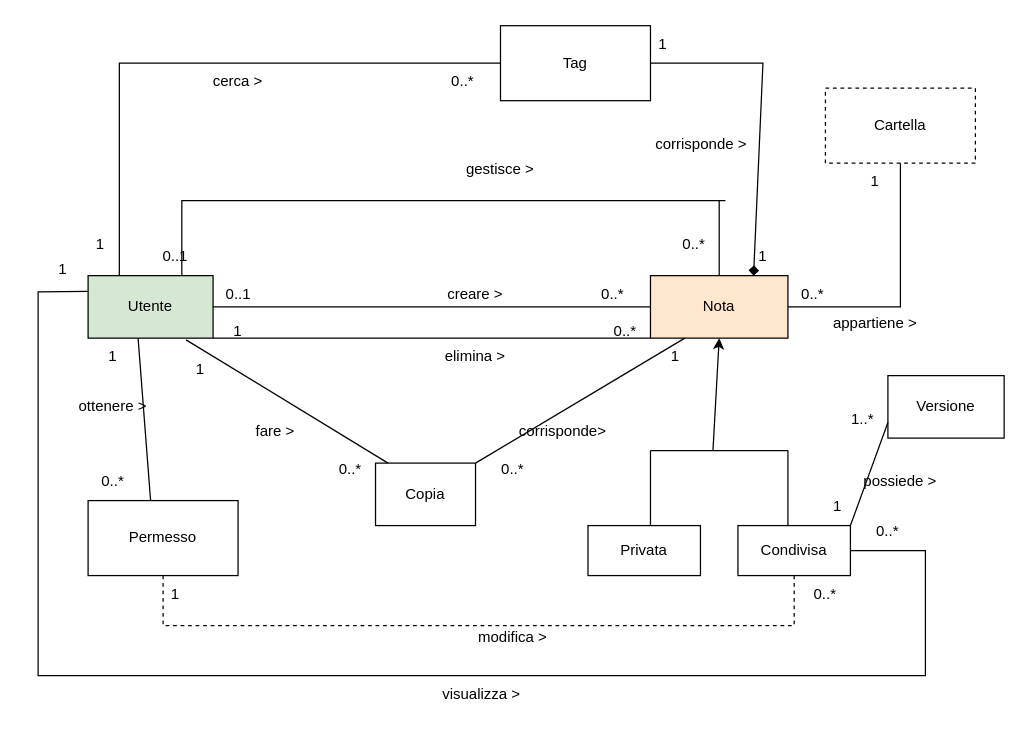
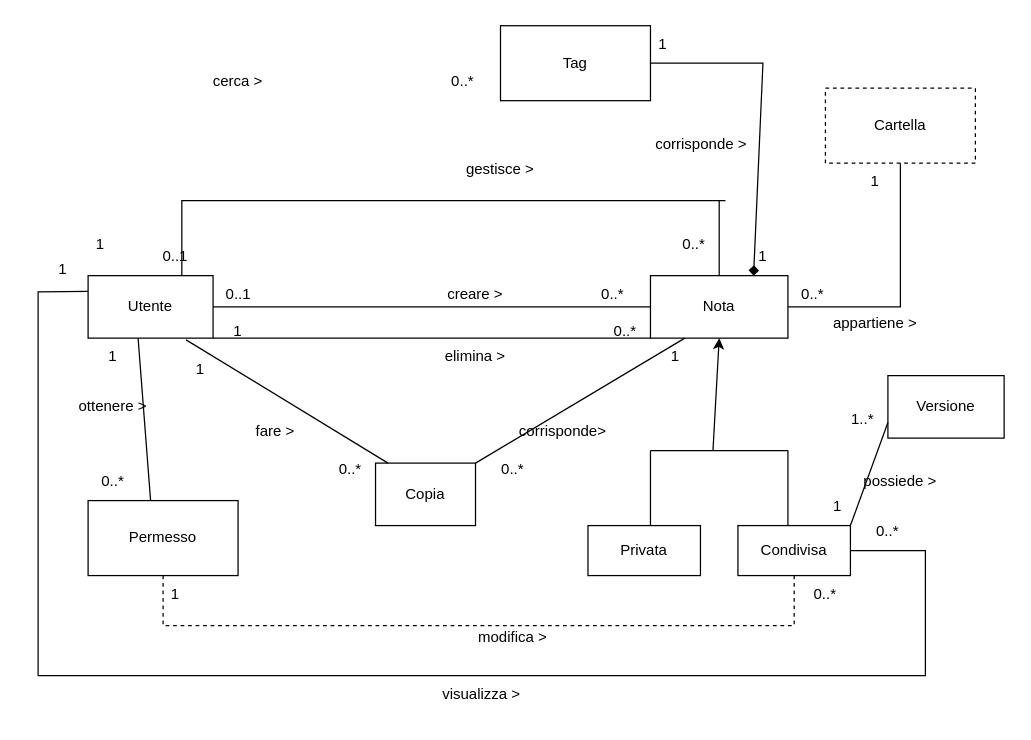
(203, 63) -> none
(151, 307) -> (151, 307)
(719, 307) -> (719, 307)
